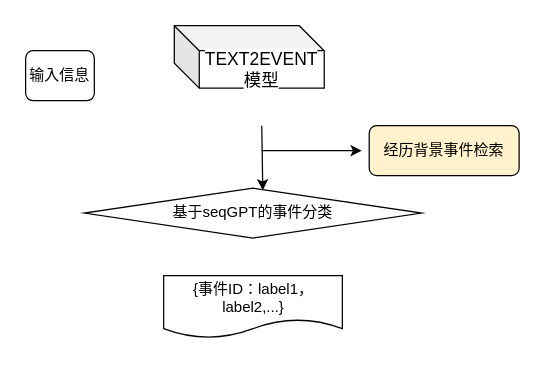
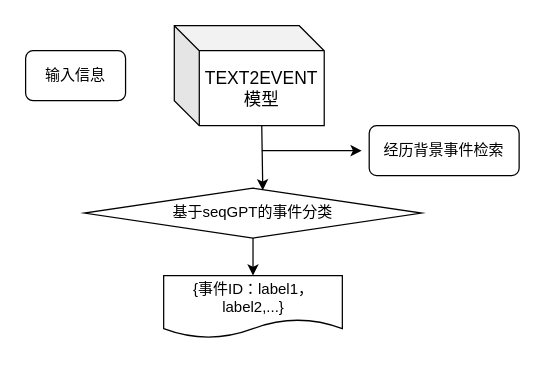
(249, 57) -> (249, 76)
(60, 76) -> (76, 76)
(444, 151) -> (444, 151)
none -> (253, 252)
